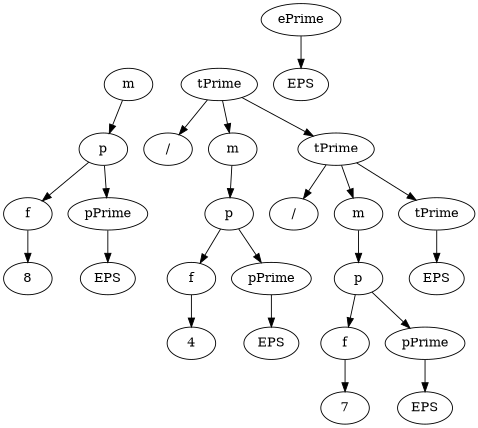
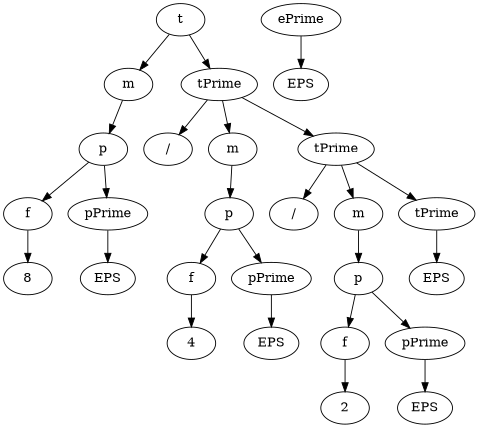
none -> (181, 20)
(345, 408) -> (345, 408)
